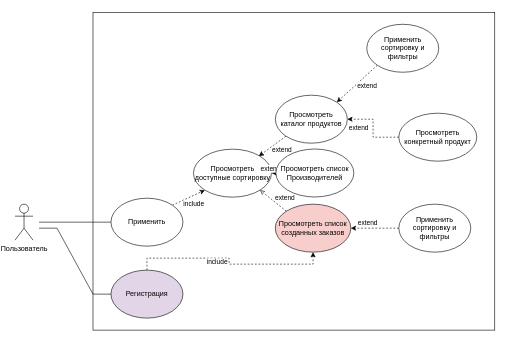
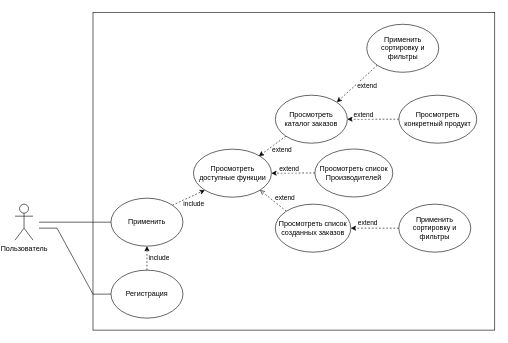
(311, 119) -> (311, 119)
(438, 137) -> (438, 119)
(233, 173) -> (233, 173)
(315, 173) -> (354, 173)
(313, 228) -> (313, 228)
(157, 258) -> (147, 256)
(147, 294) -> (147, 294)
